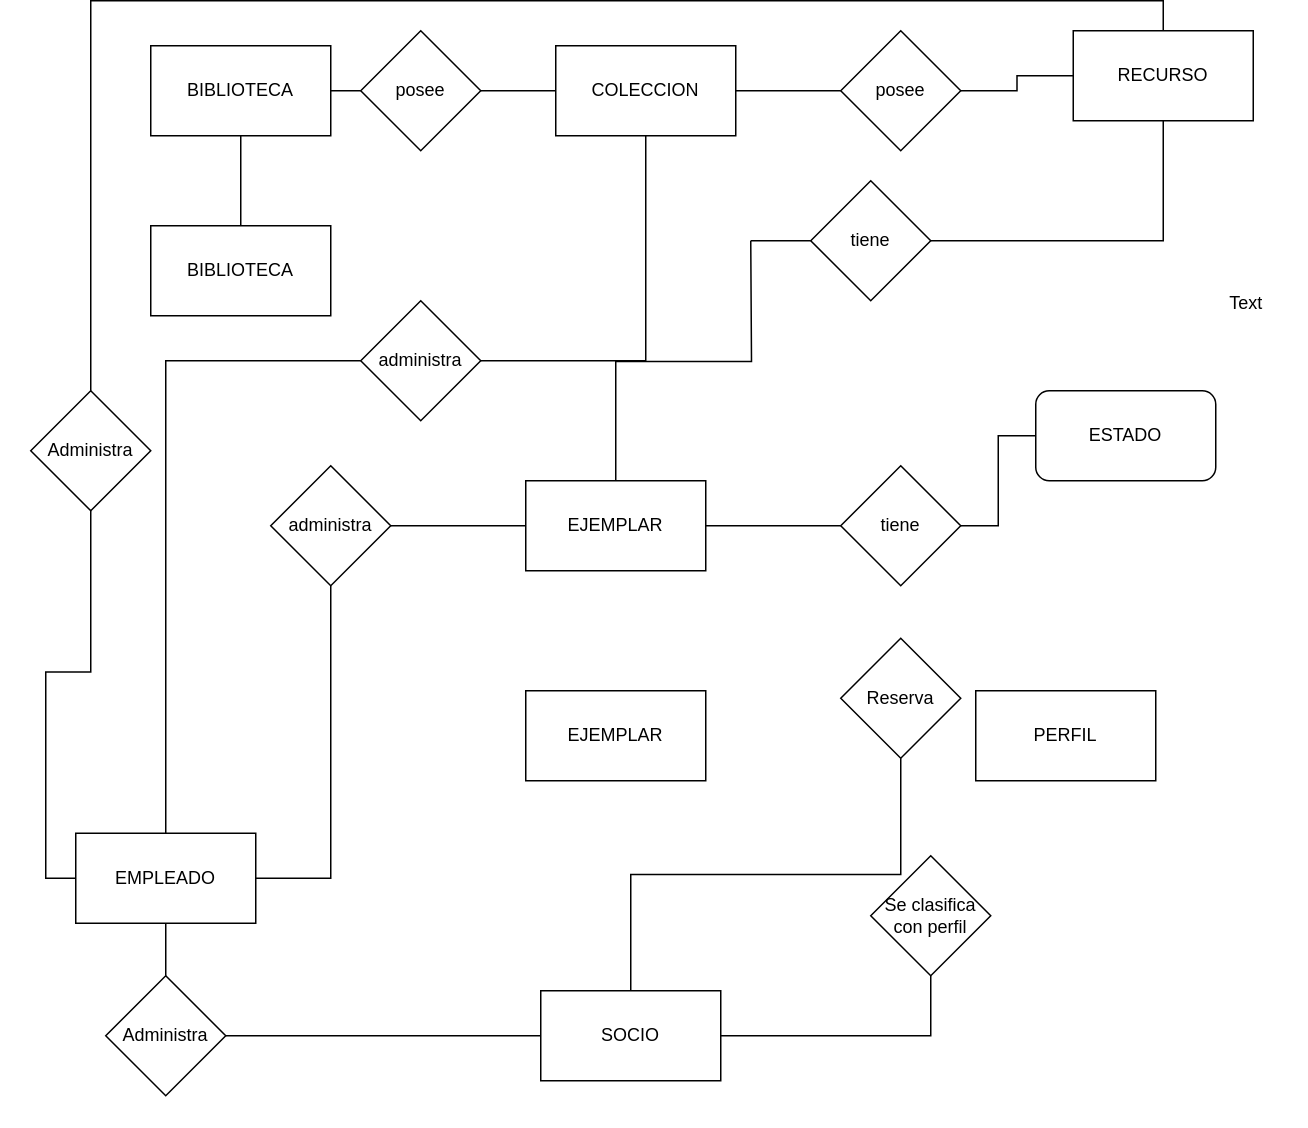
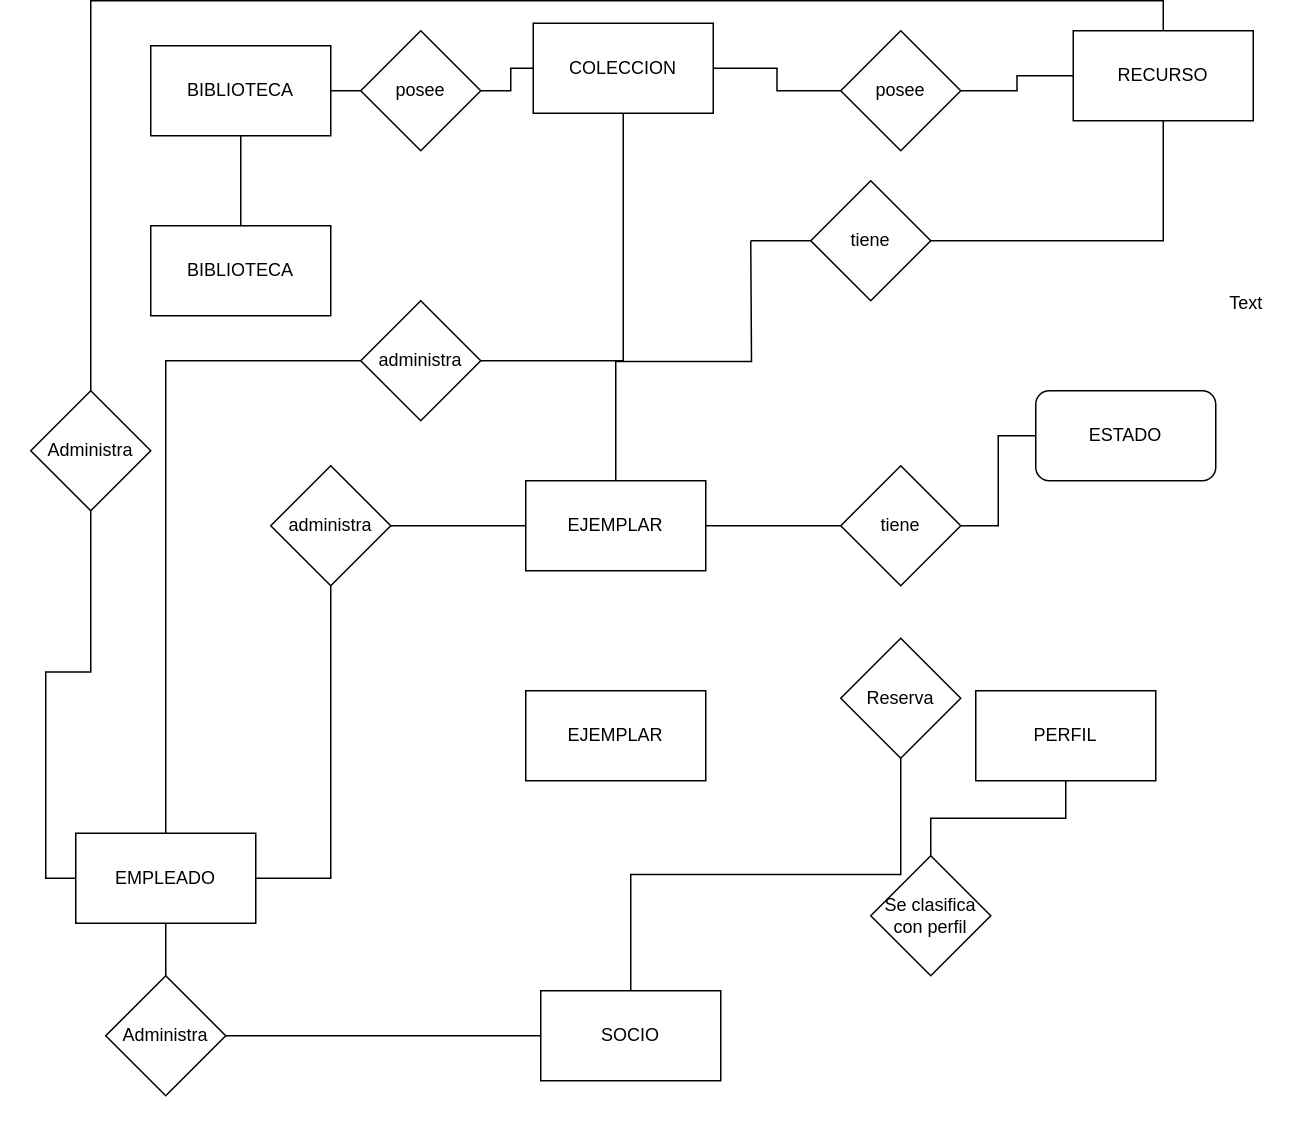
(646, 91) -> (623, 68)
none -> (998, 818)
(856, 1036) -> none
